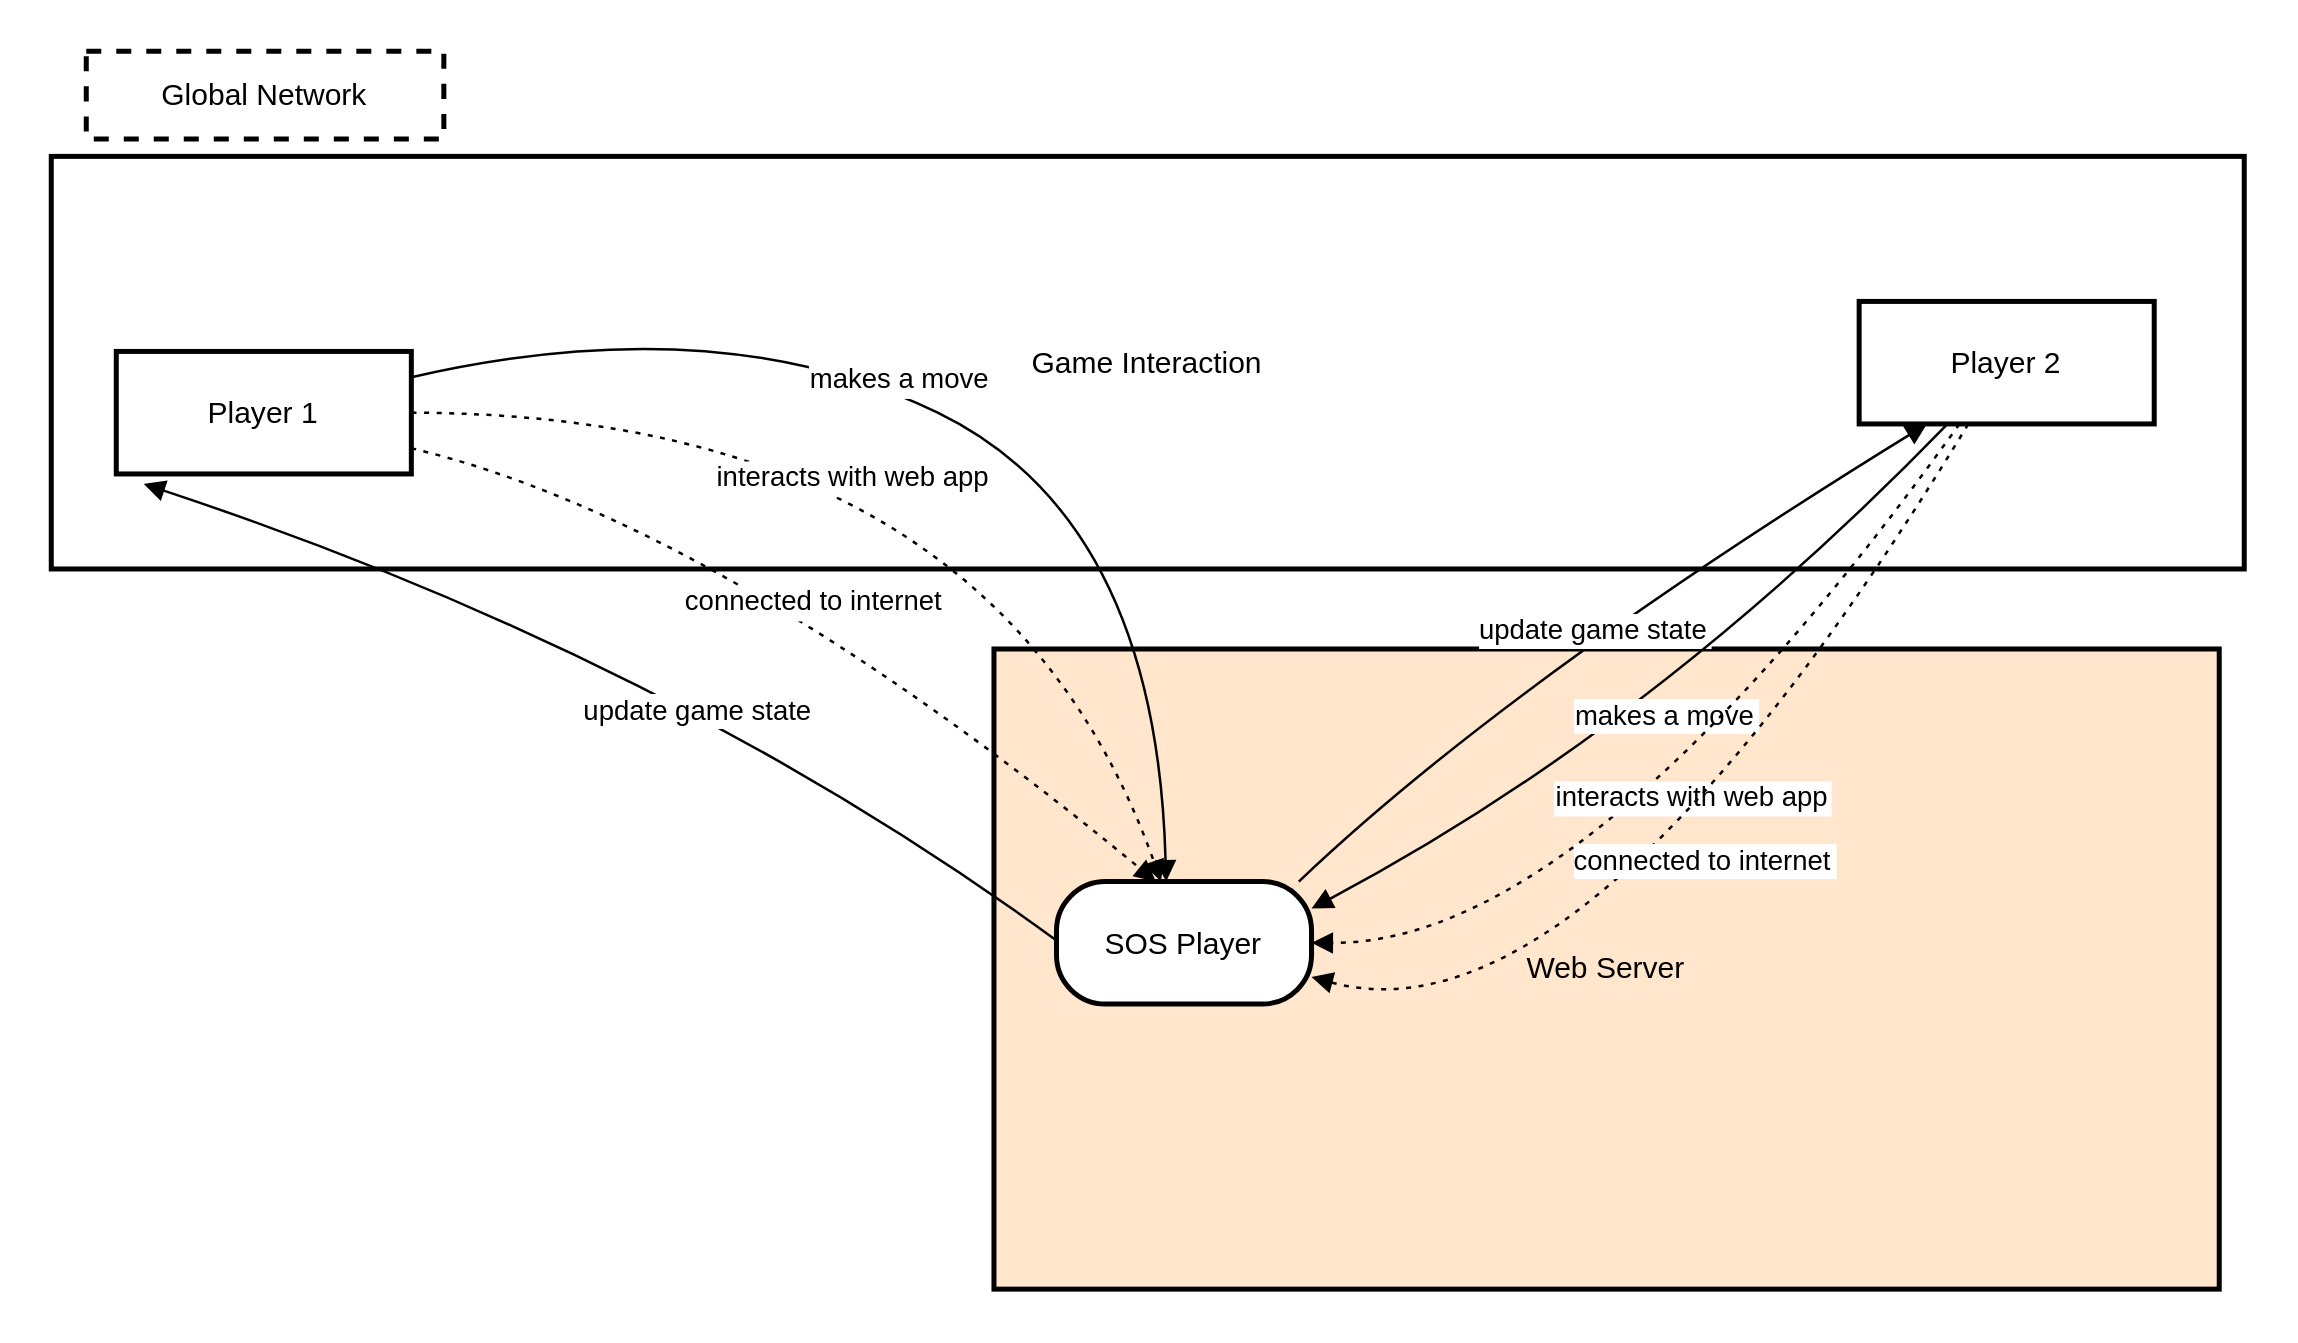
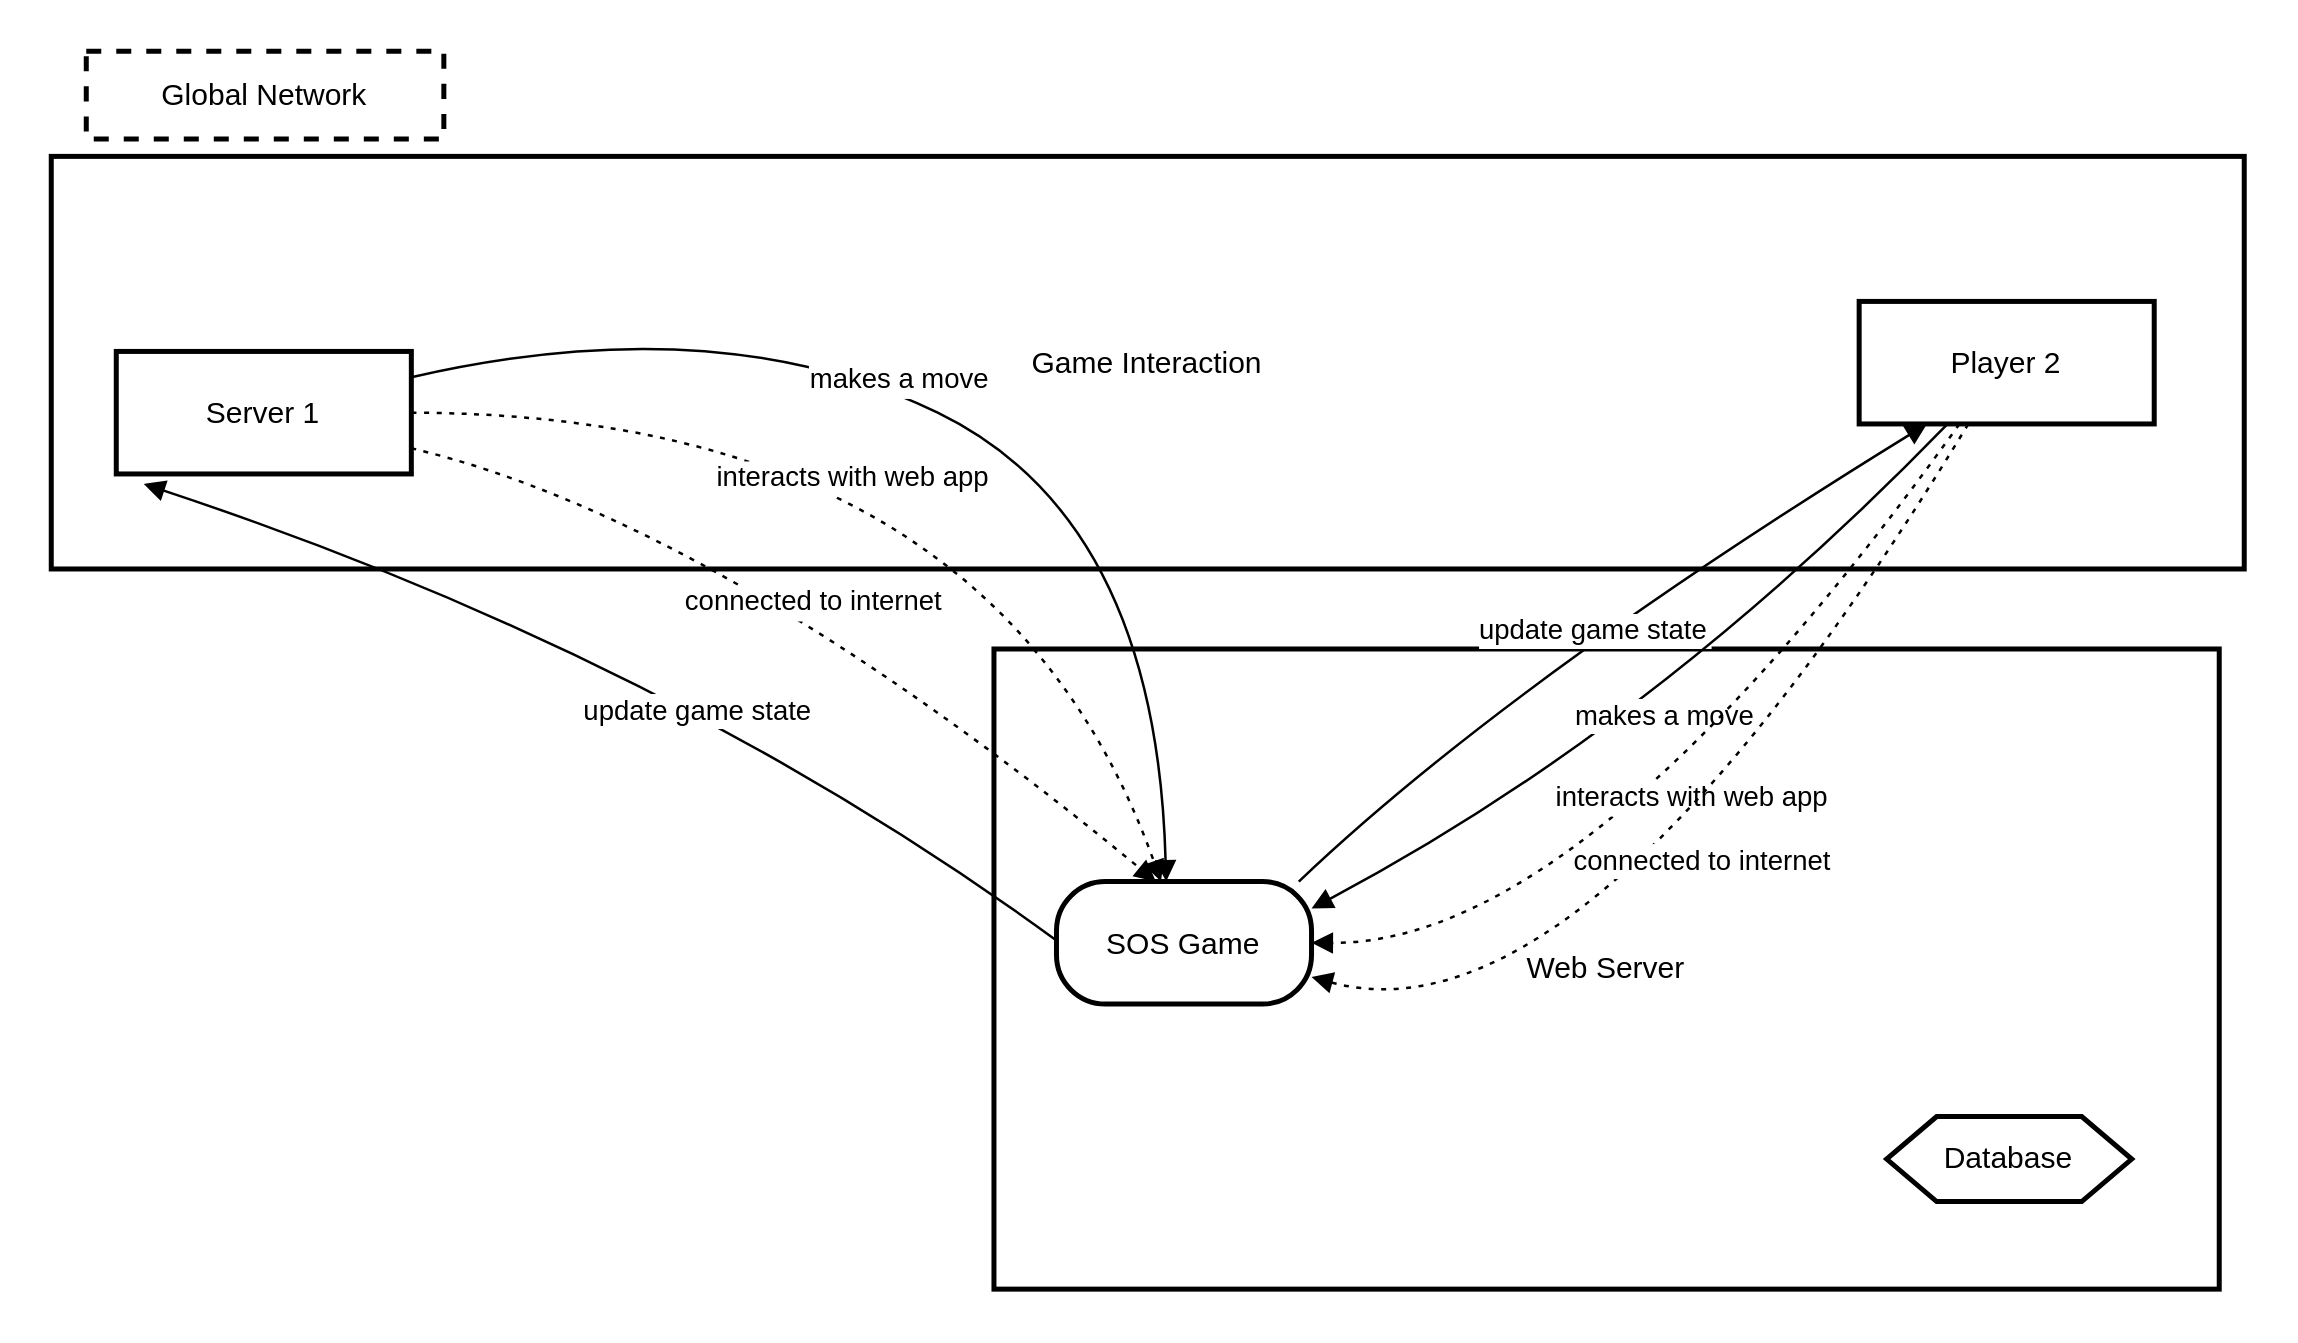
(264, 414) -> (264, 414)
(1183, 944) -> (1183, 944)
(1606, 969) -> (1606, 969)
none -> (2009, 1159)
